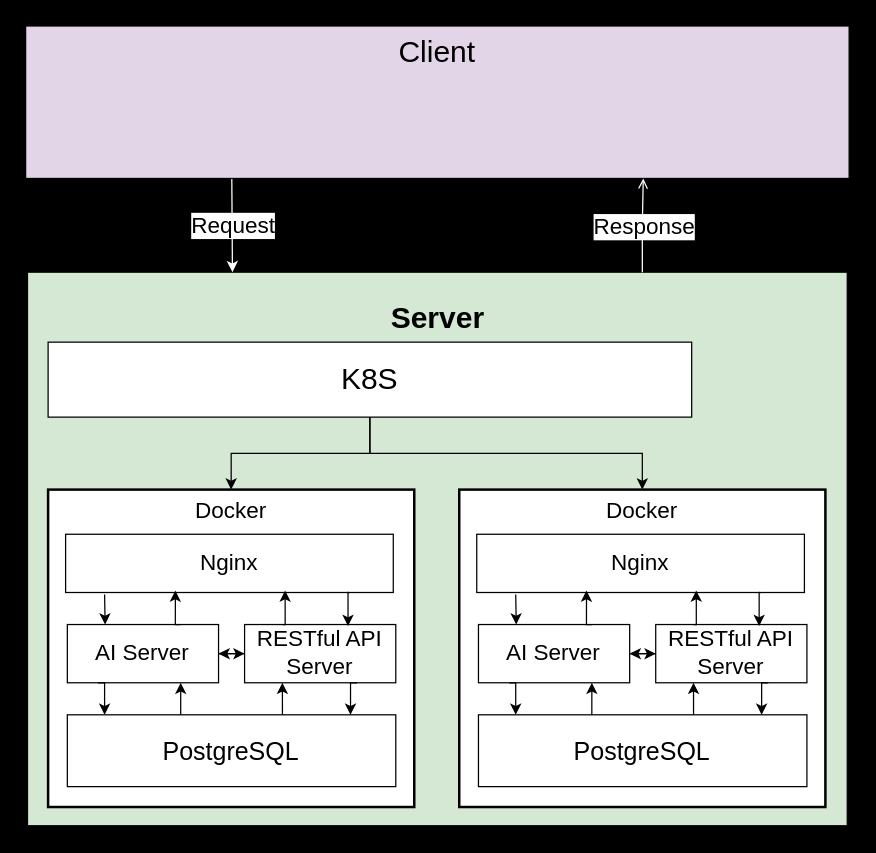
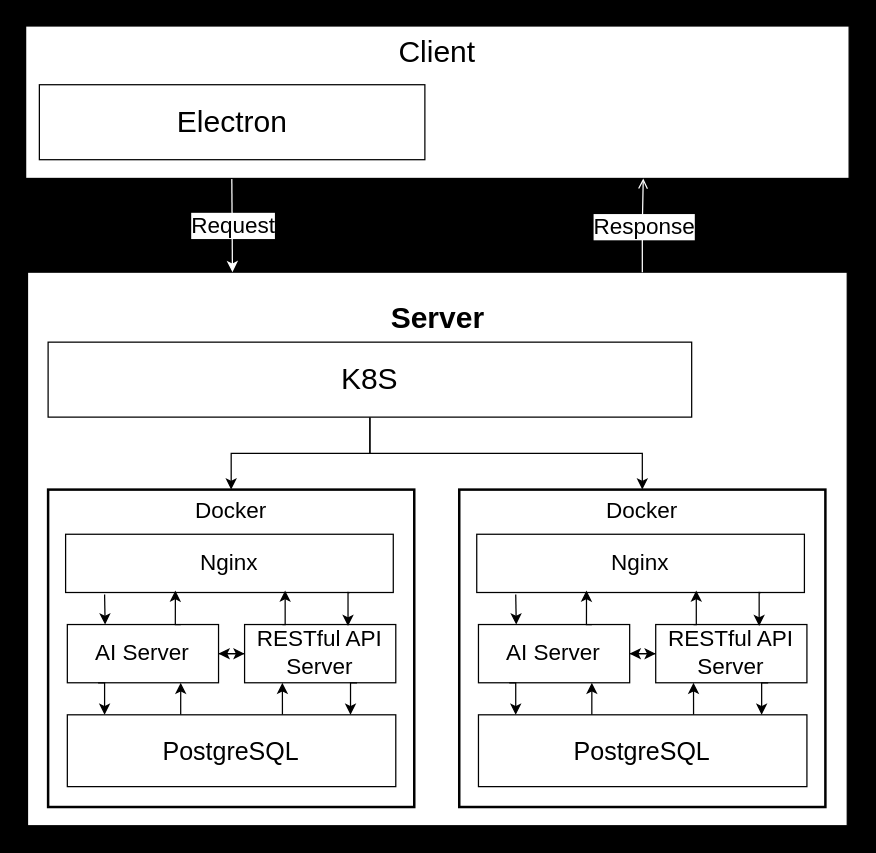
(438, 102) -> (438, 102)
none -> (232, 122)
(438, 549) -> (438, 549)
